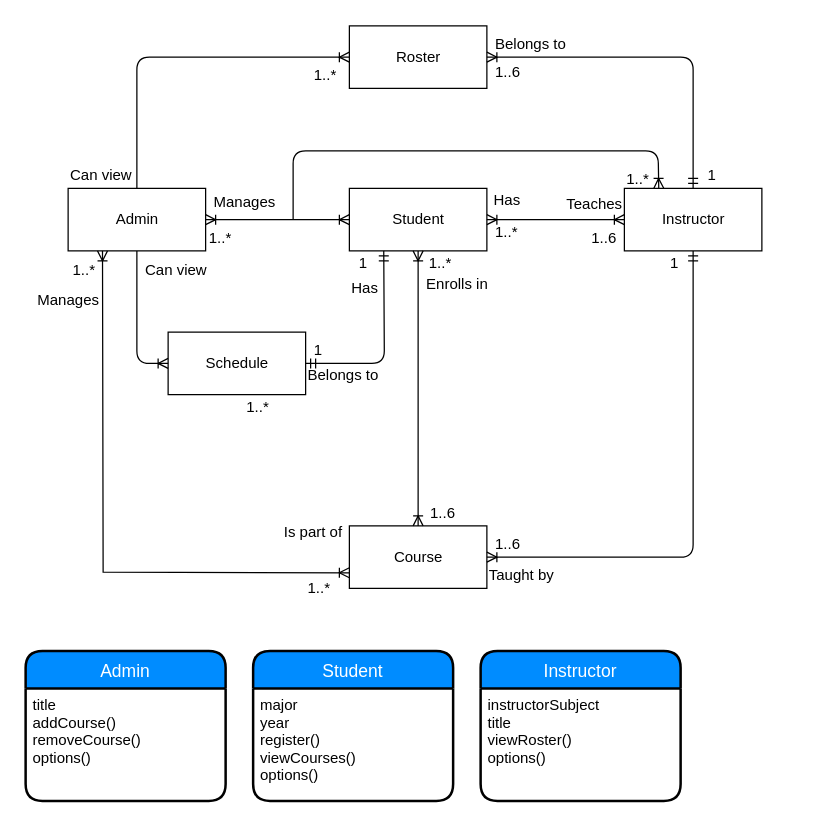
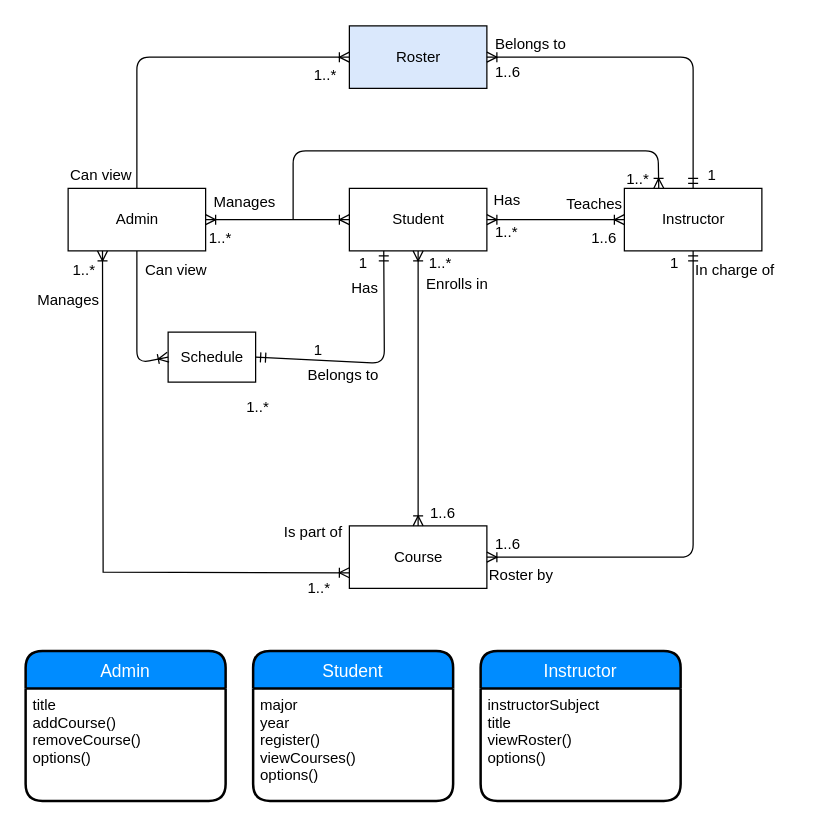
(418, 57) -> (418, 57)
none -> (743, 271)
(237, 363) -> (212, 357)
(525, 576) -> (525, 576)
